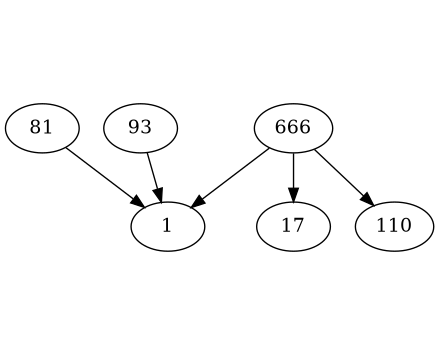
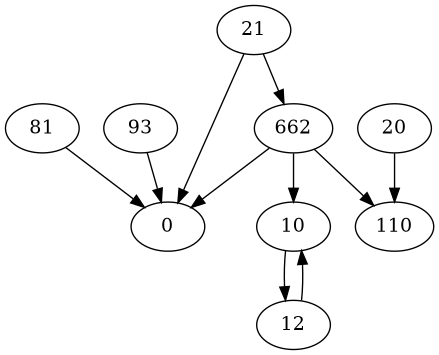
none -> (254, 30)
(294, 128) -> (294, 128)
none -> (395, 128)
(168, 227) -> (168, 227)
(294, 227) -> (294, 227)
none -> (294, 325)
